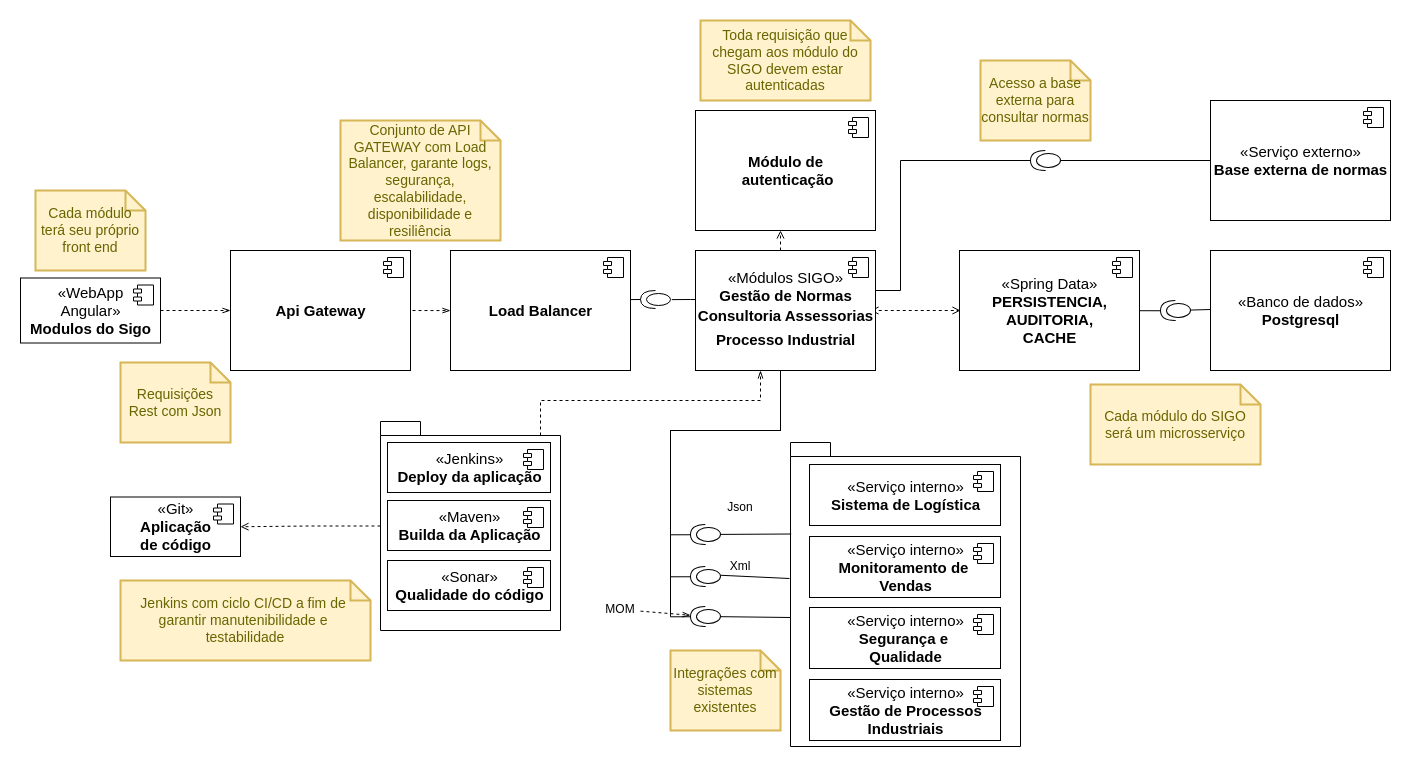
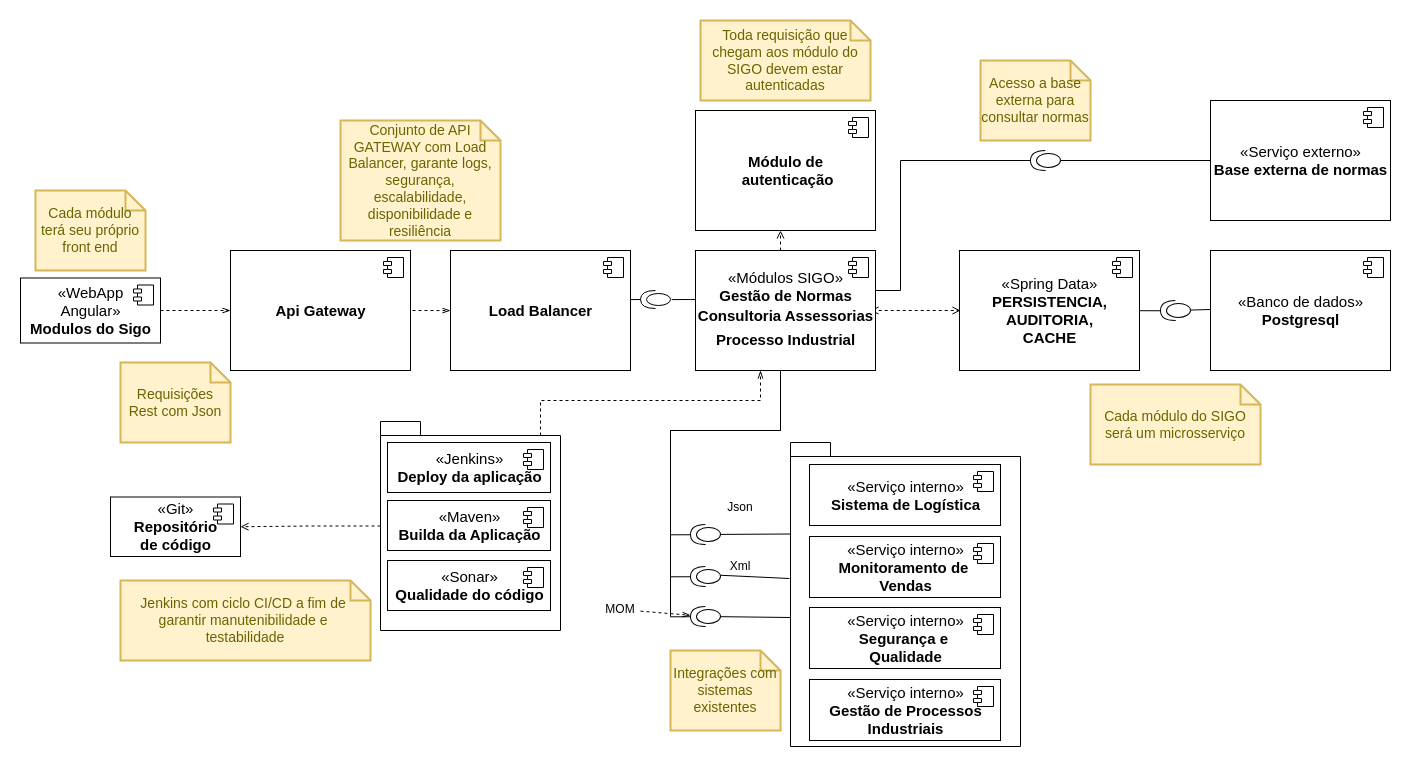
(176, 527) -> (176, 527)
